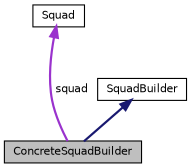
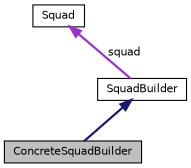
(51, 91) -> (105, 56)
